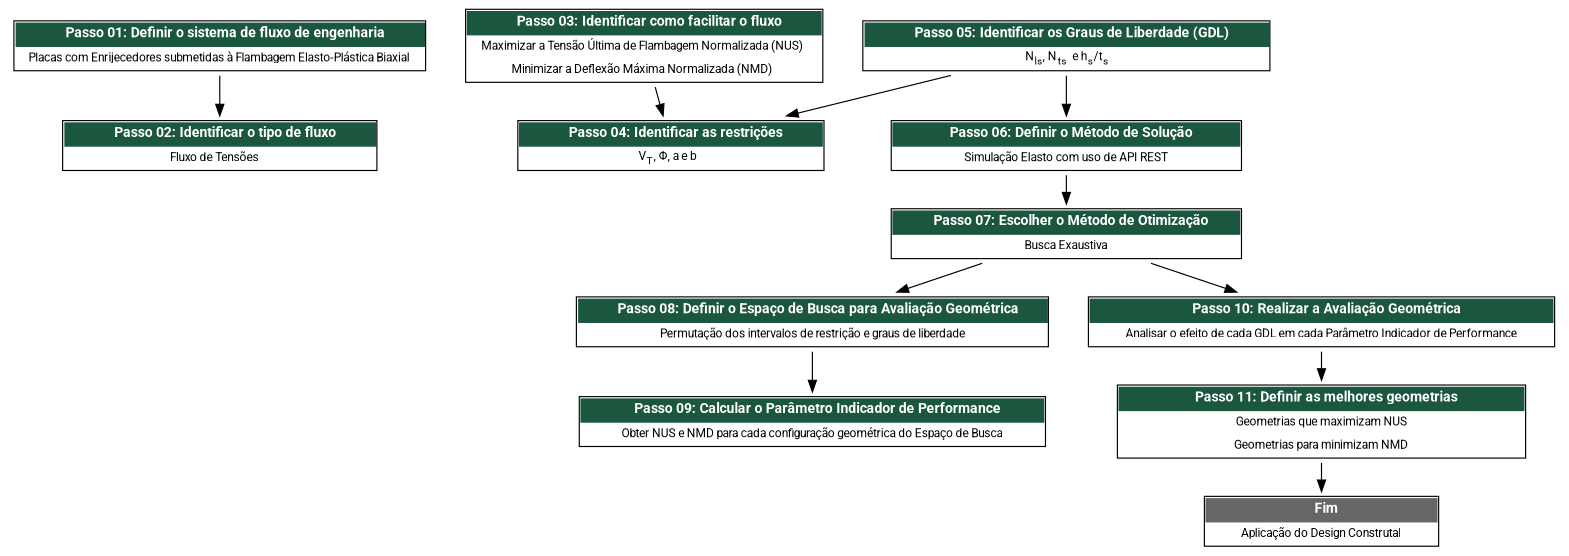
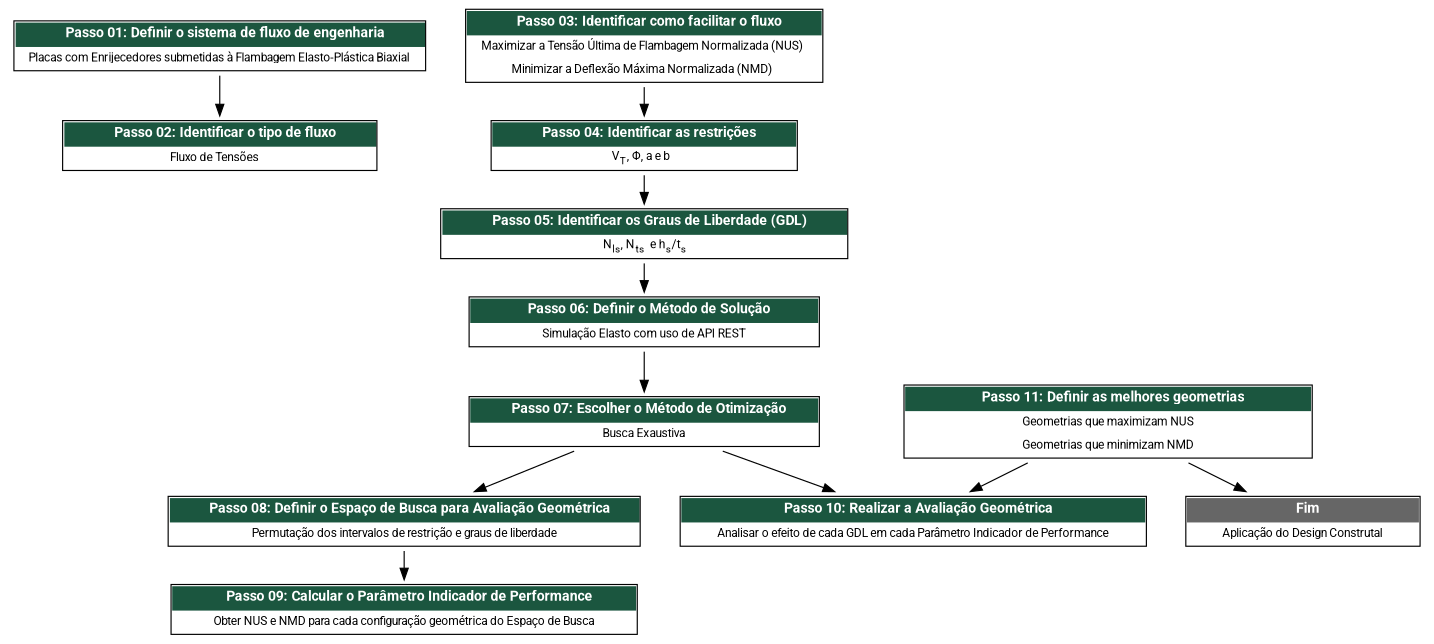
(874, 94) -> (644, 184)
(1322, 360) -> (1004, 475)
(1322, 445) -> (1108, 445)
